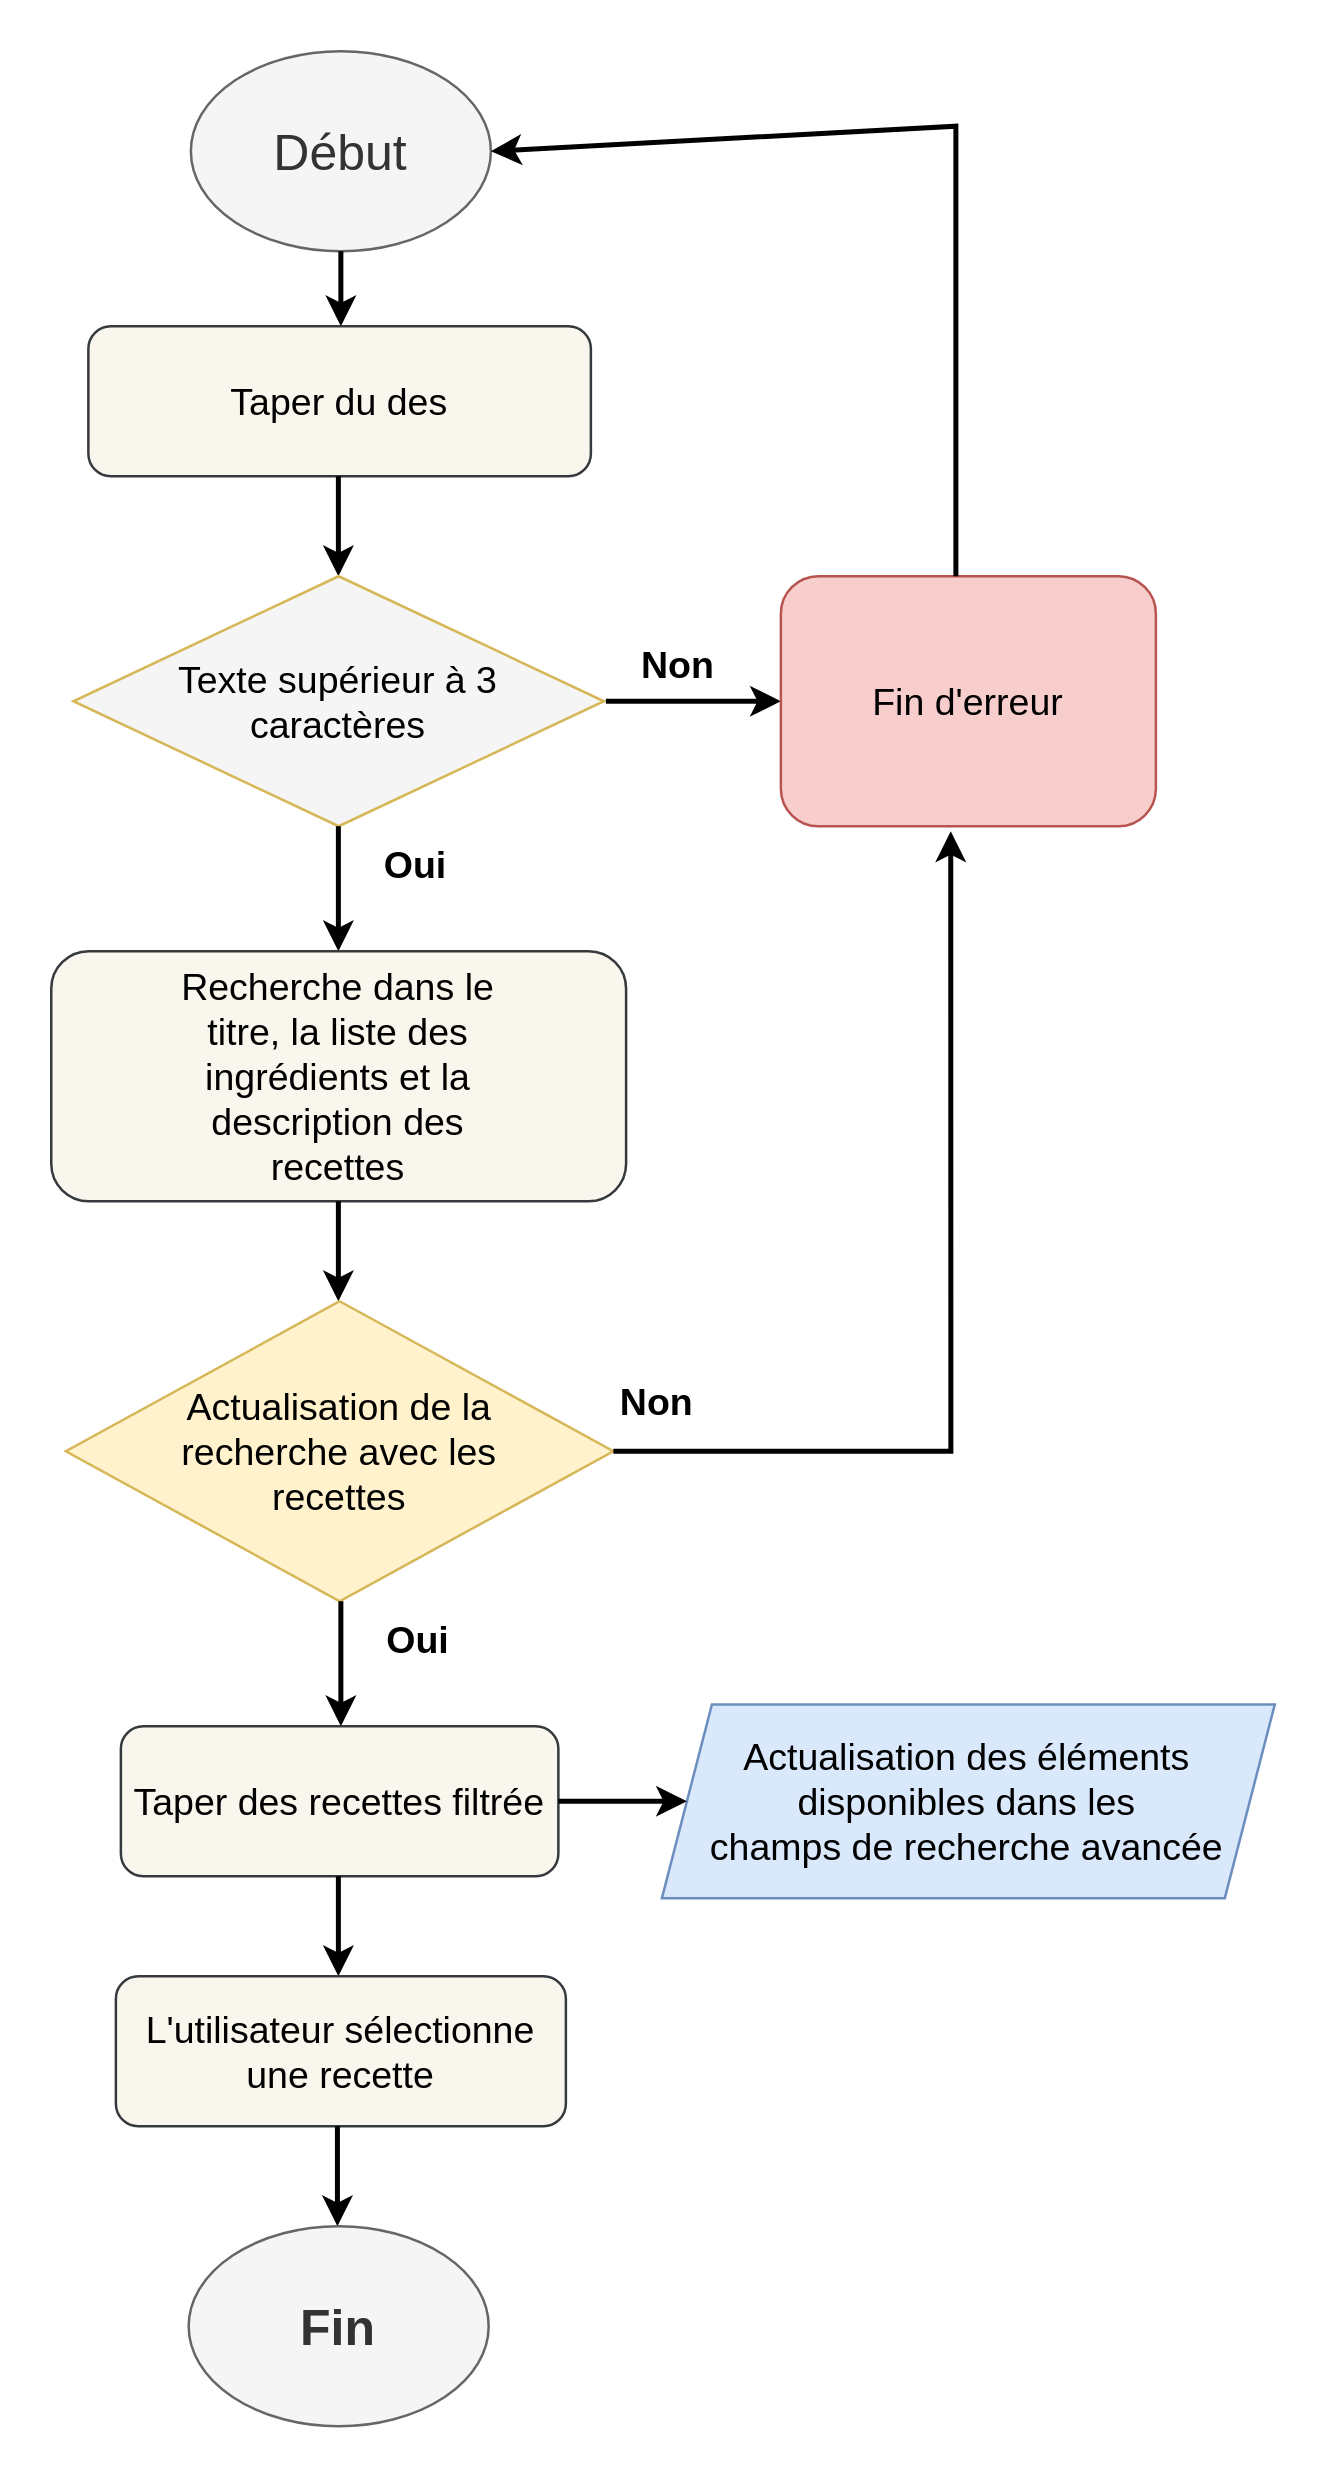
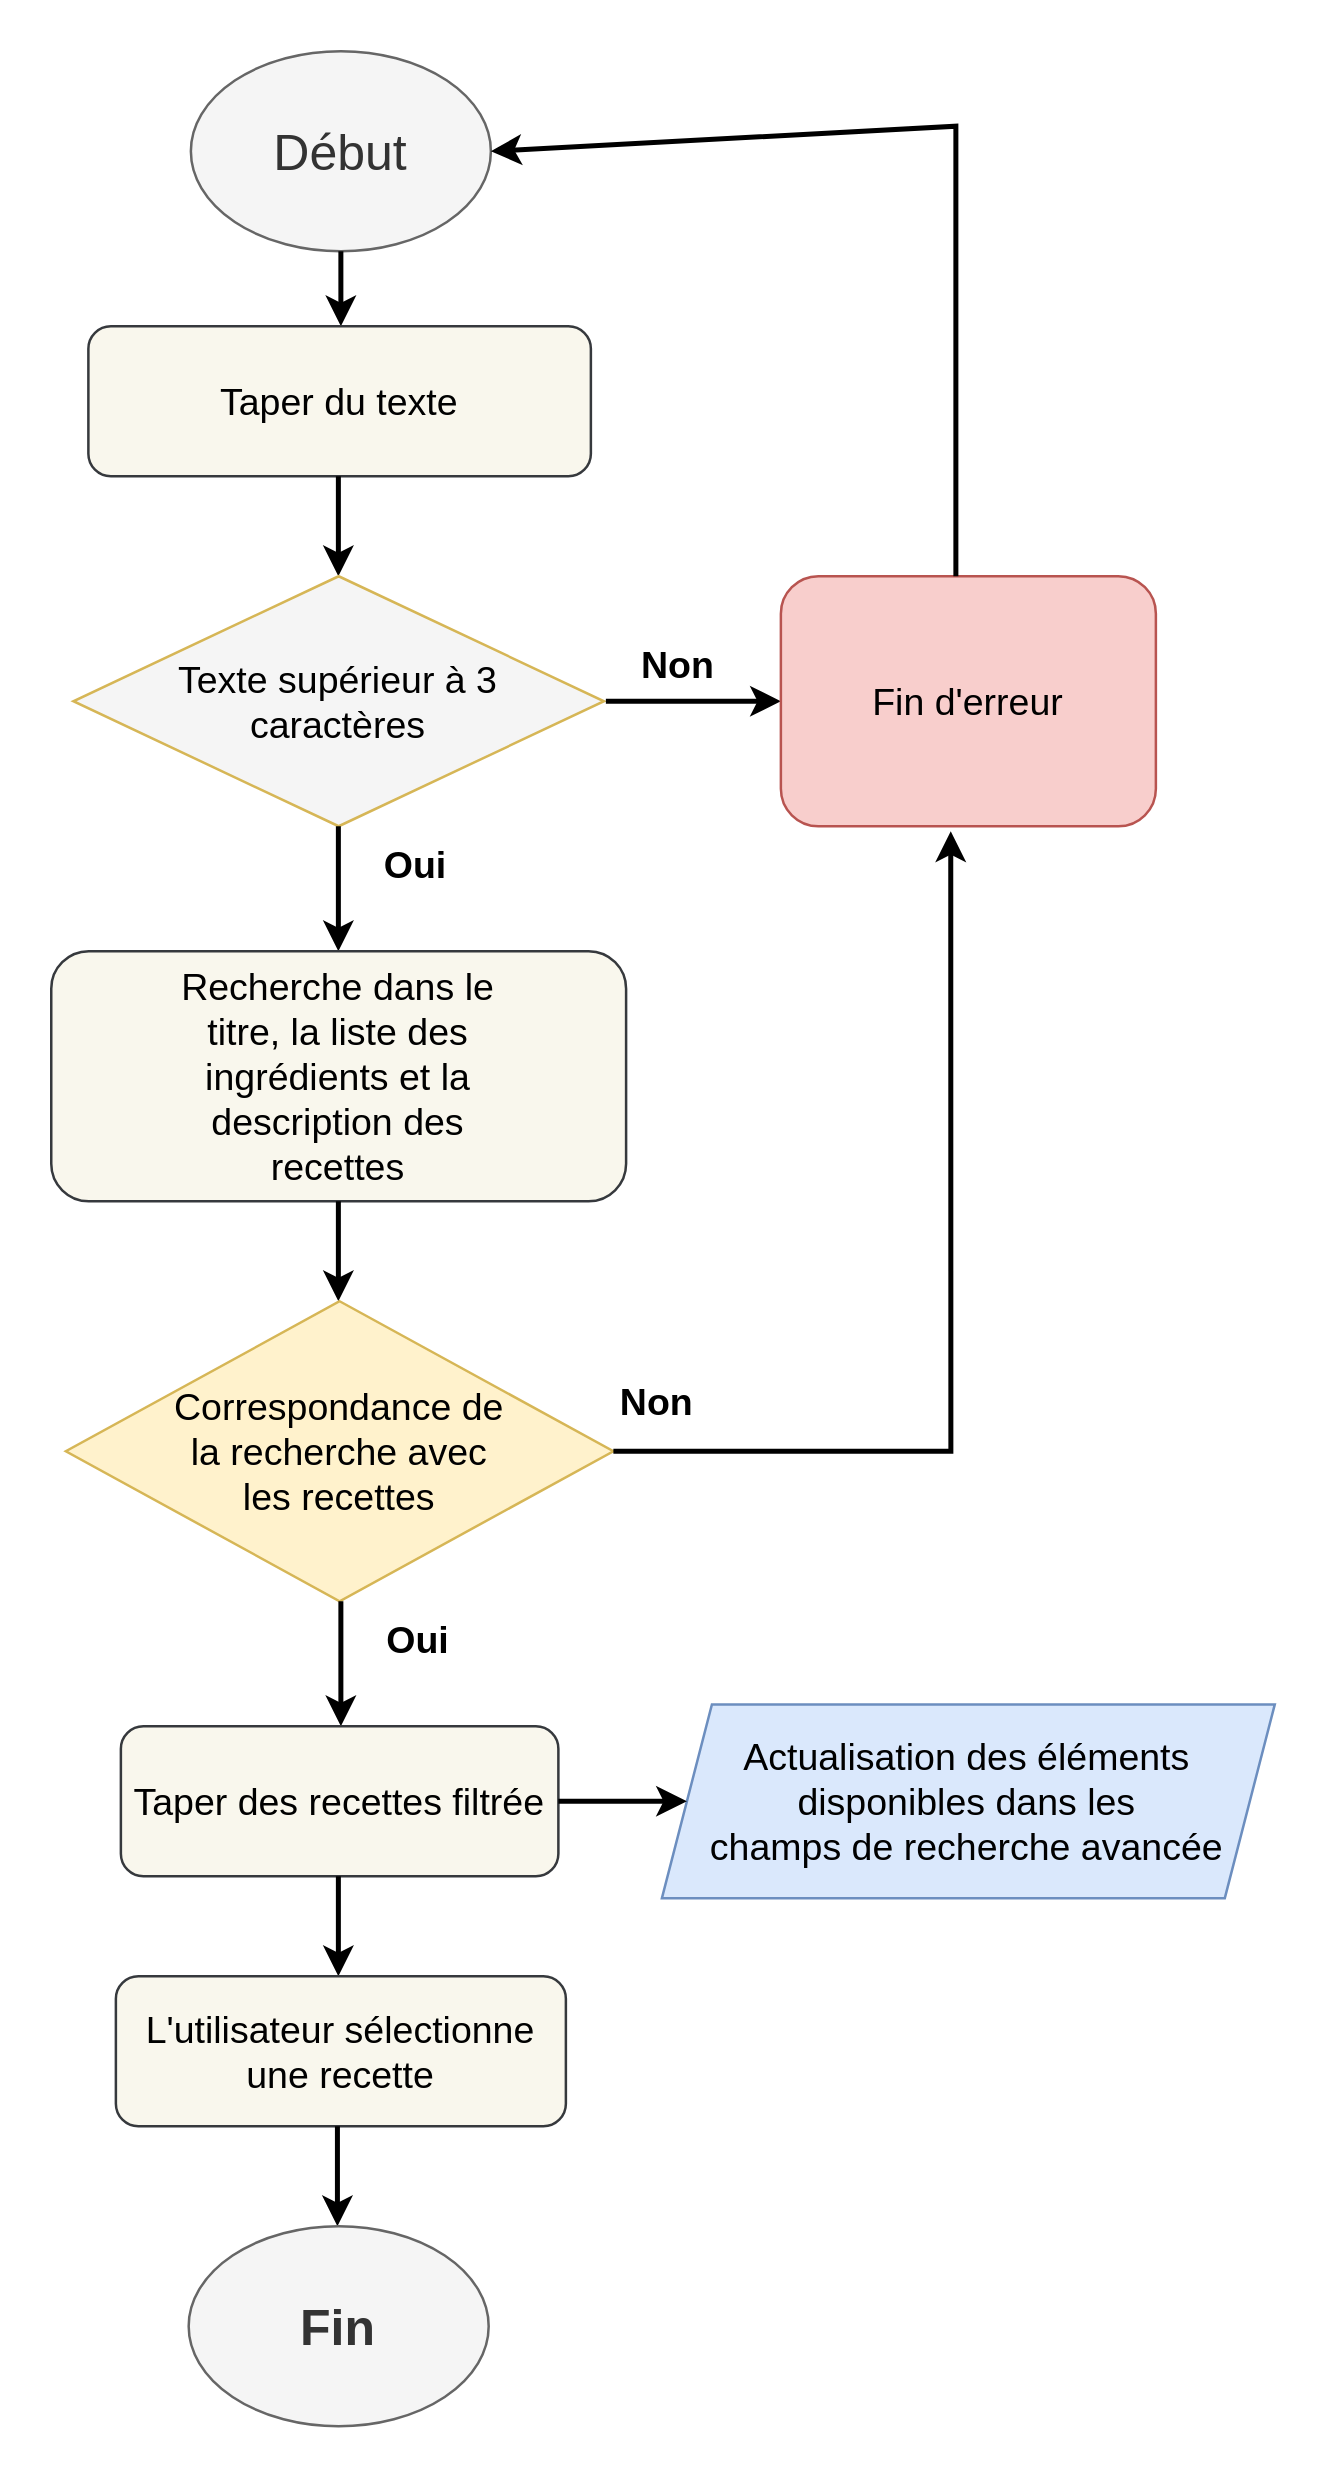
(340, 401) -> (340, 401)
(340, 1451) -> (340, 1451)
